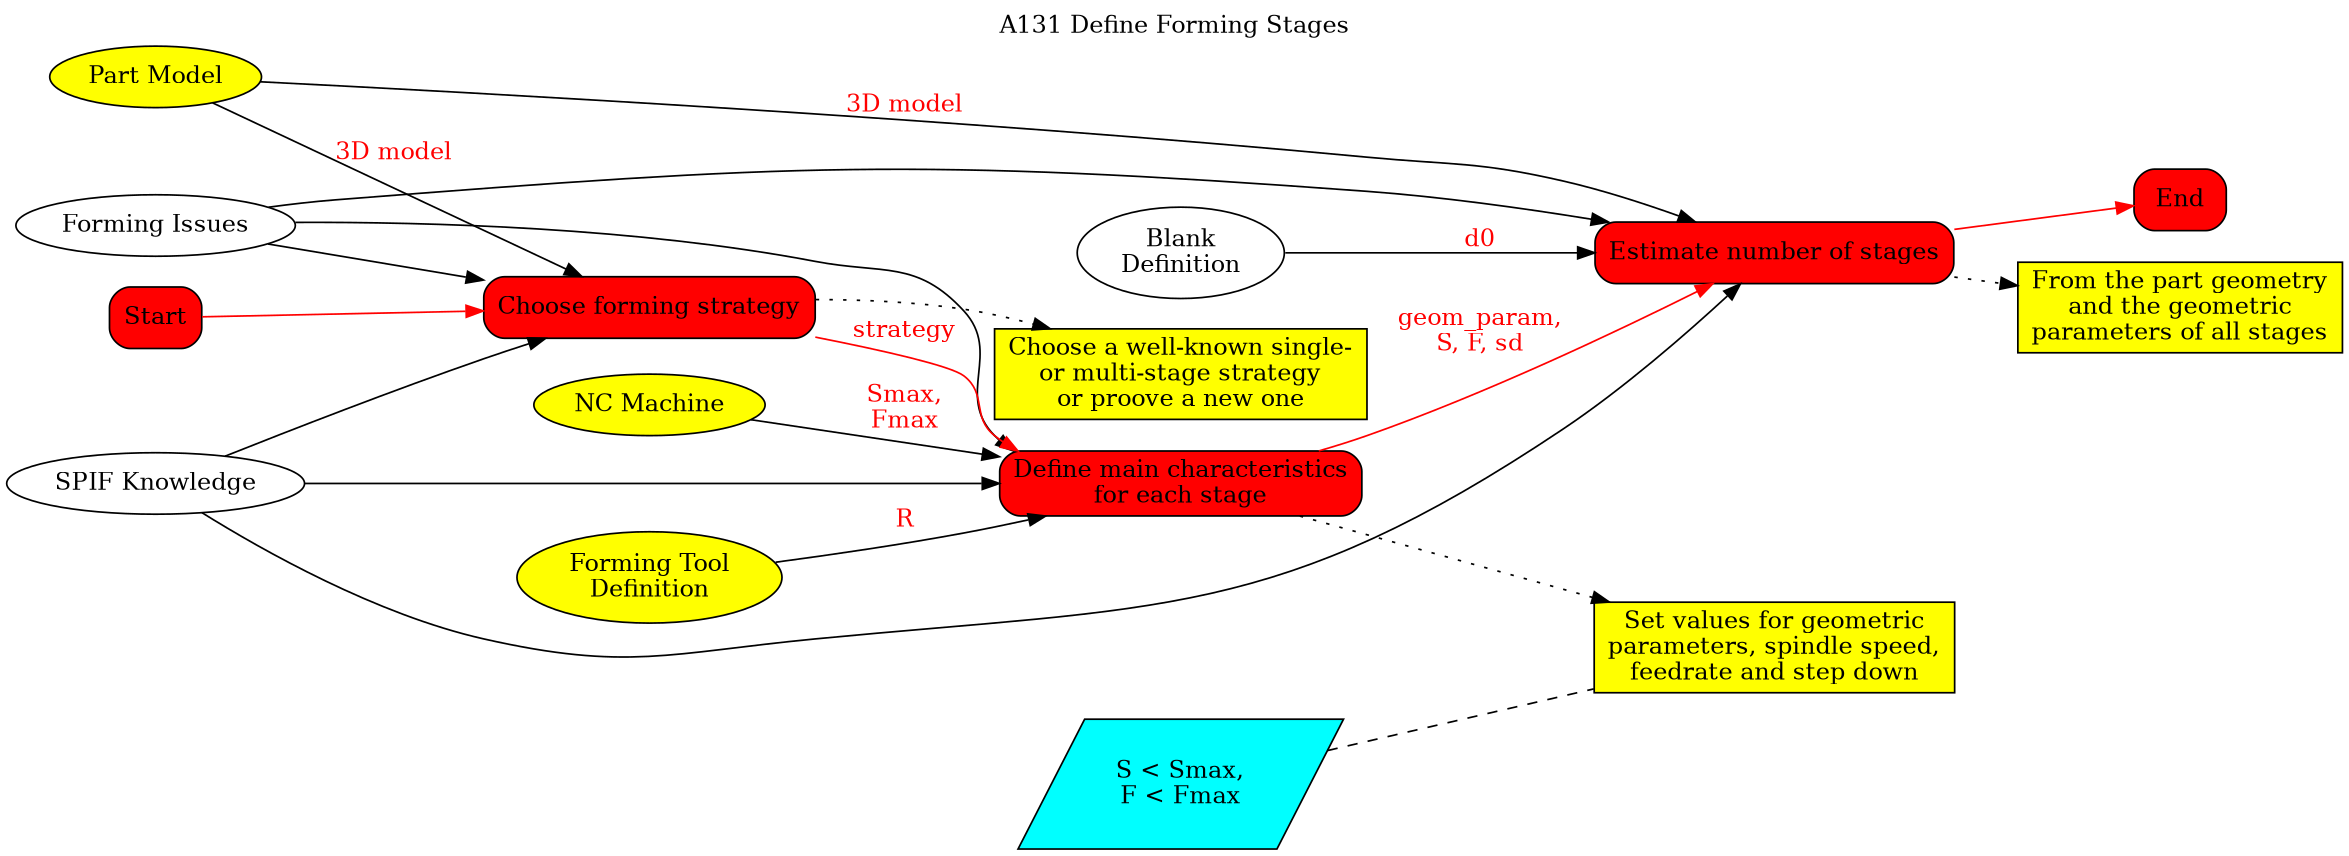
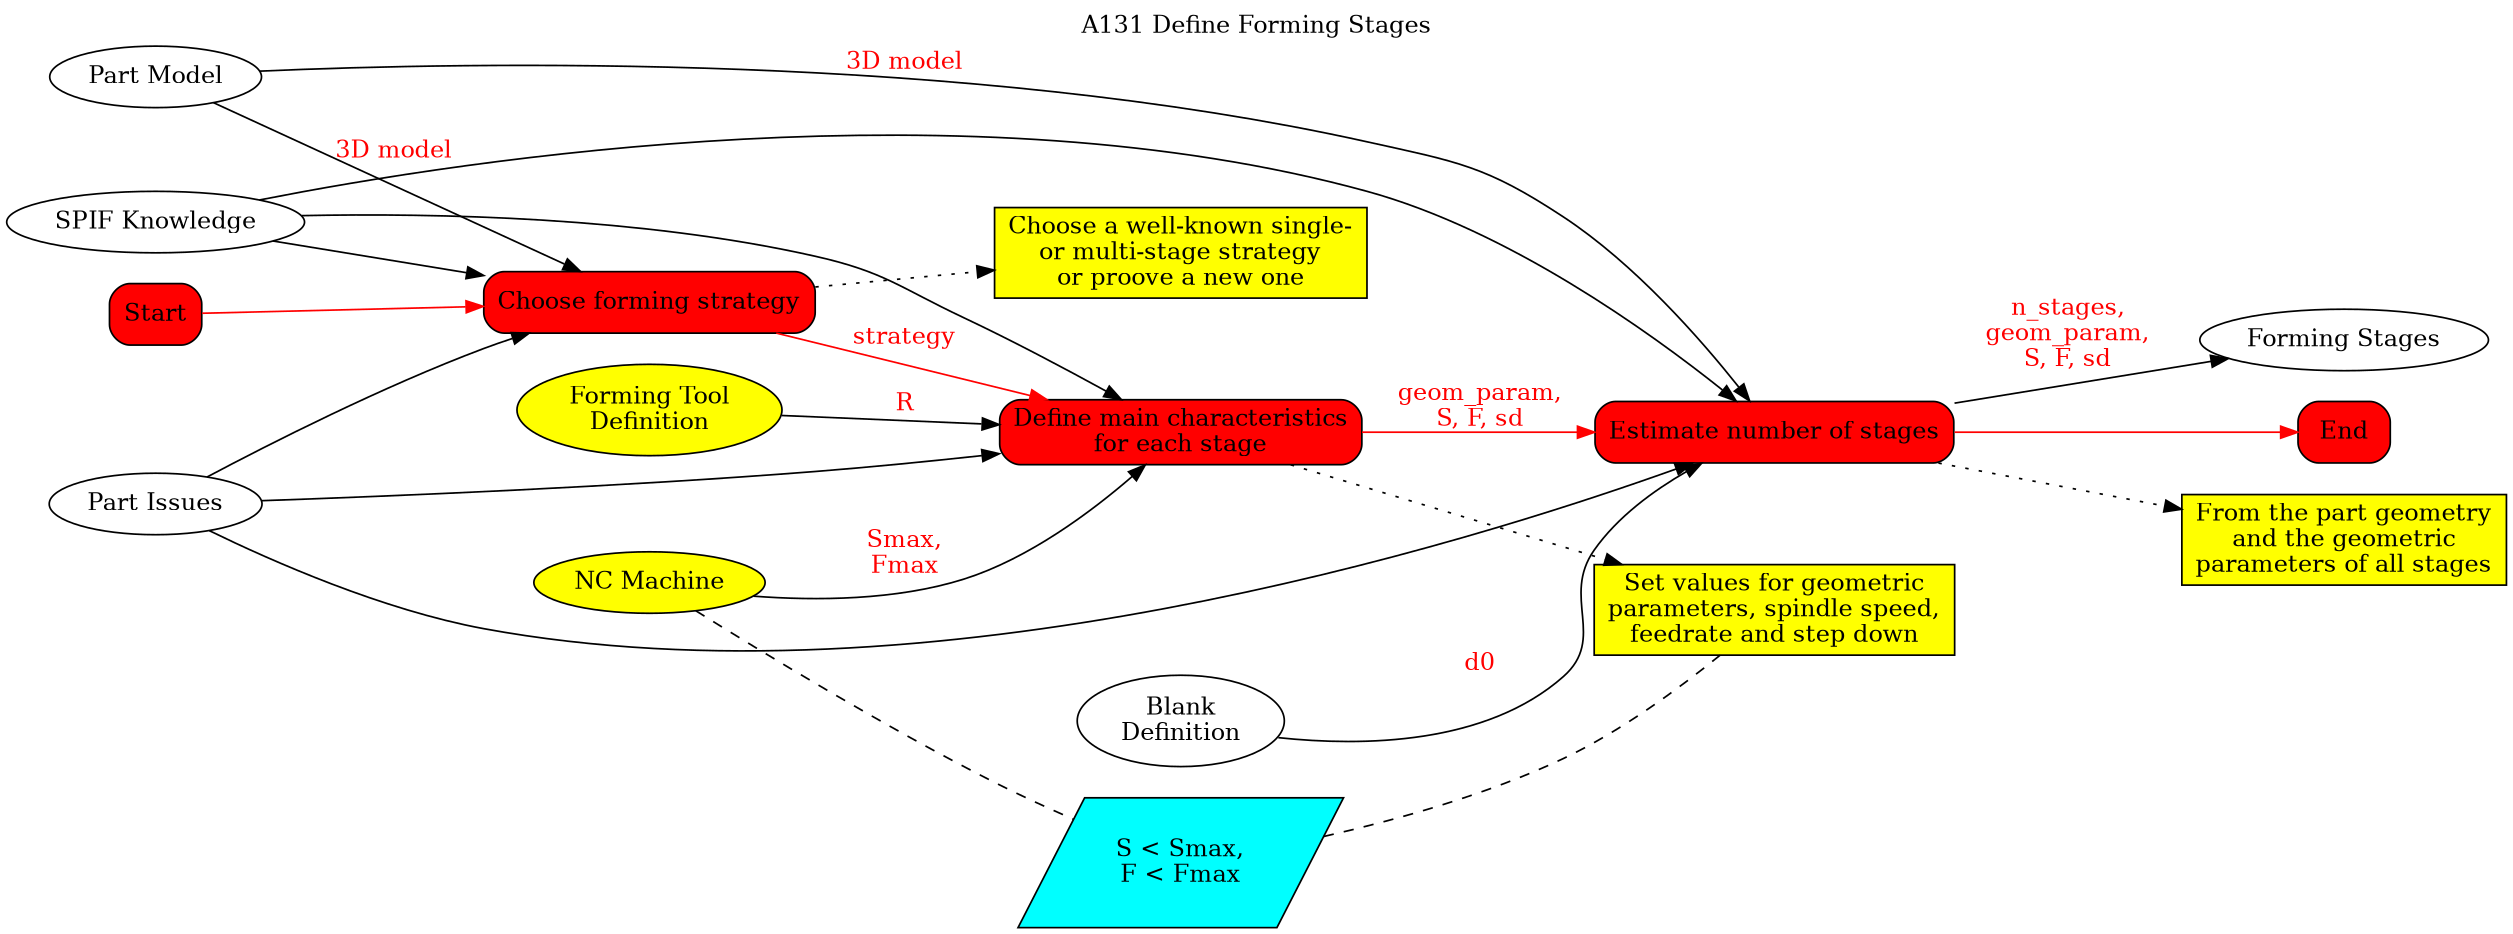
(156, 77) -> (156, 77)
(156, 226) -> (156, 504)
none -> (2344, 340)
none -> (881, 721)
